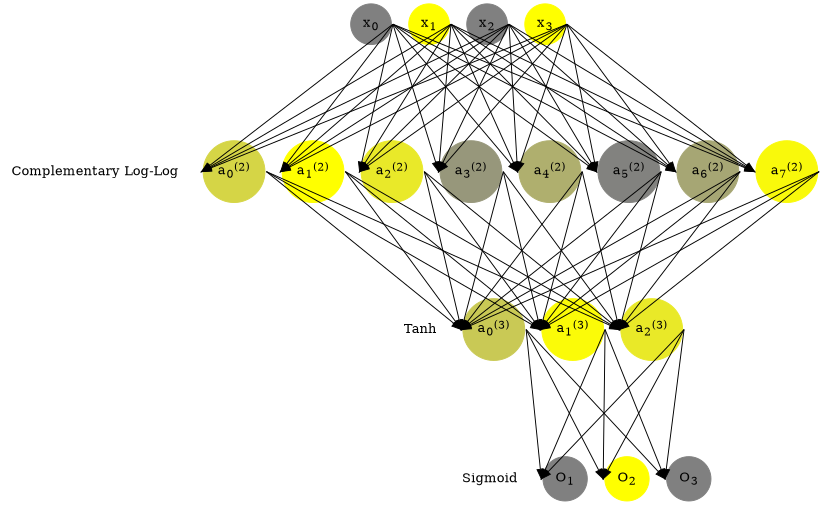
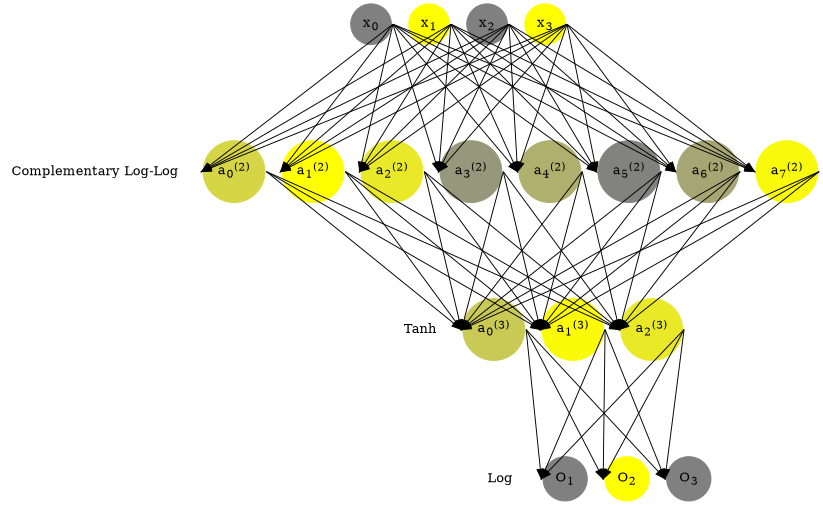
(490, 479) -> (500, 479)
